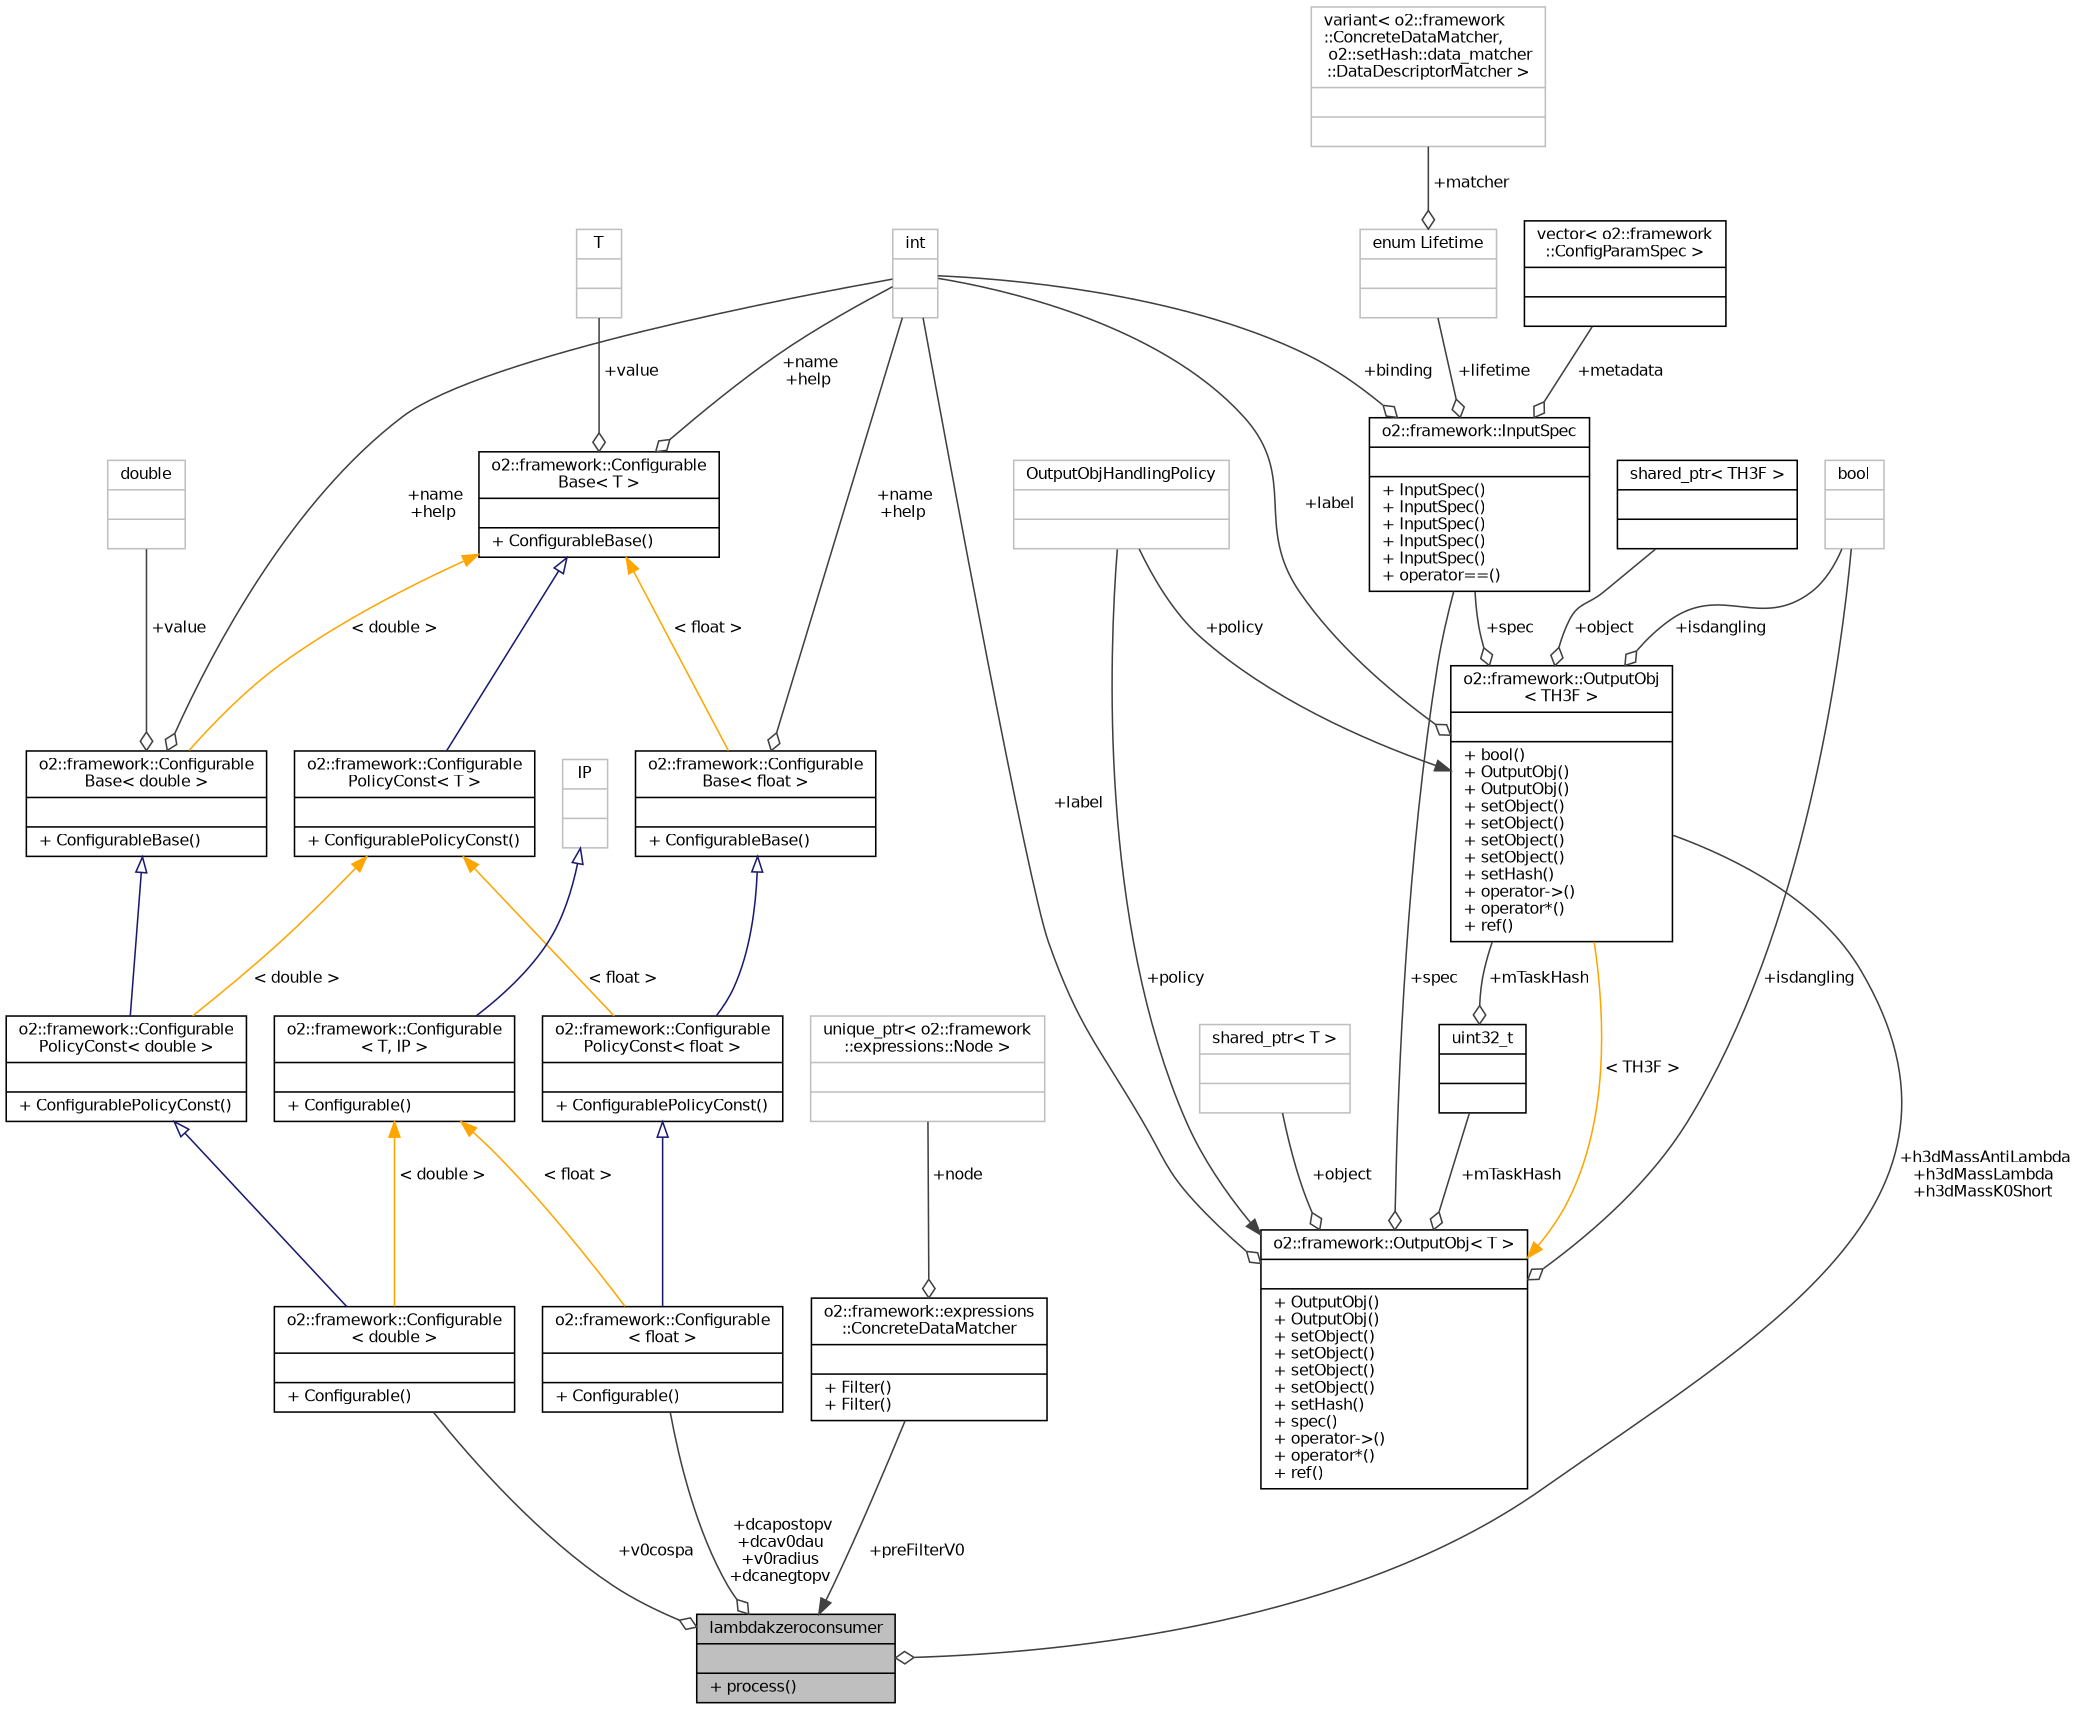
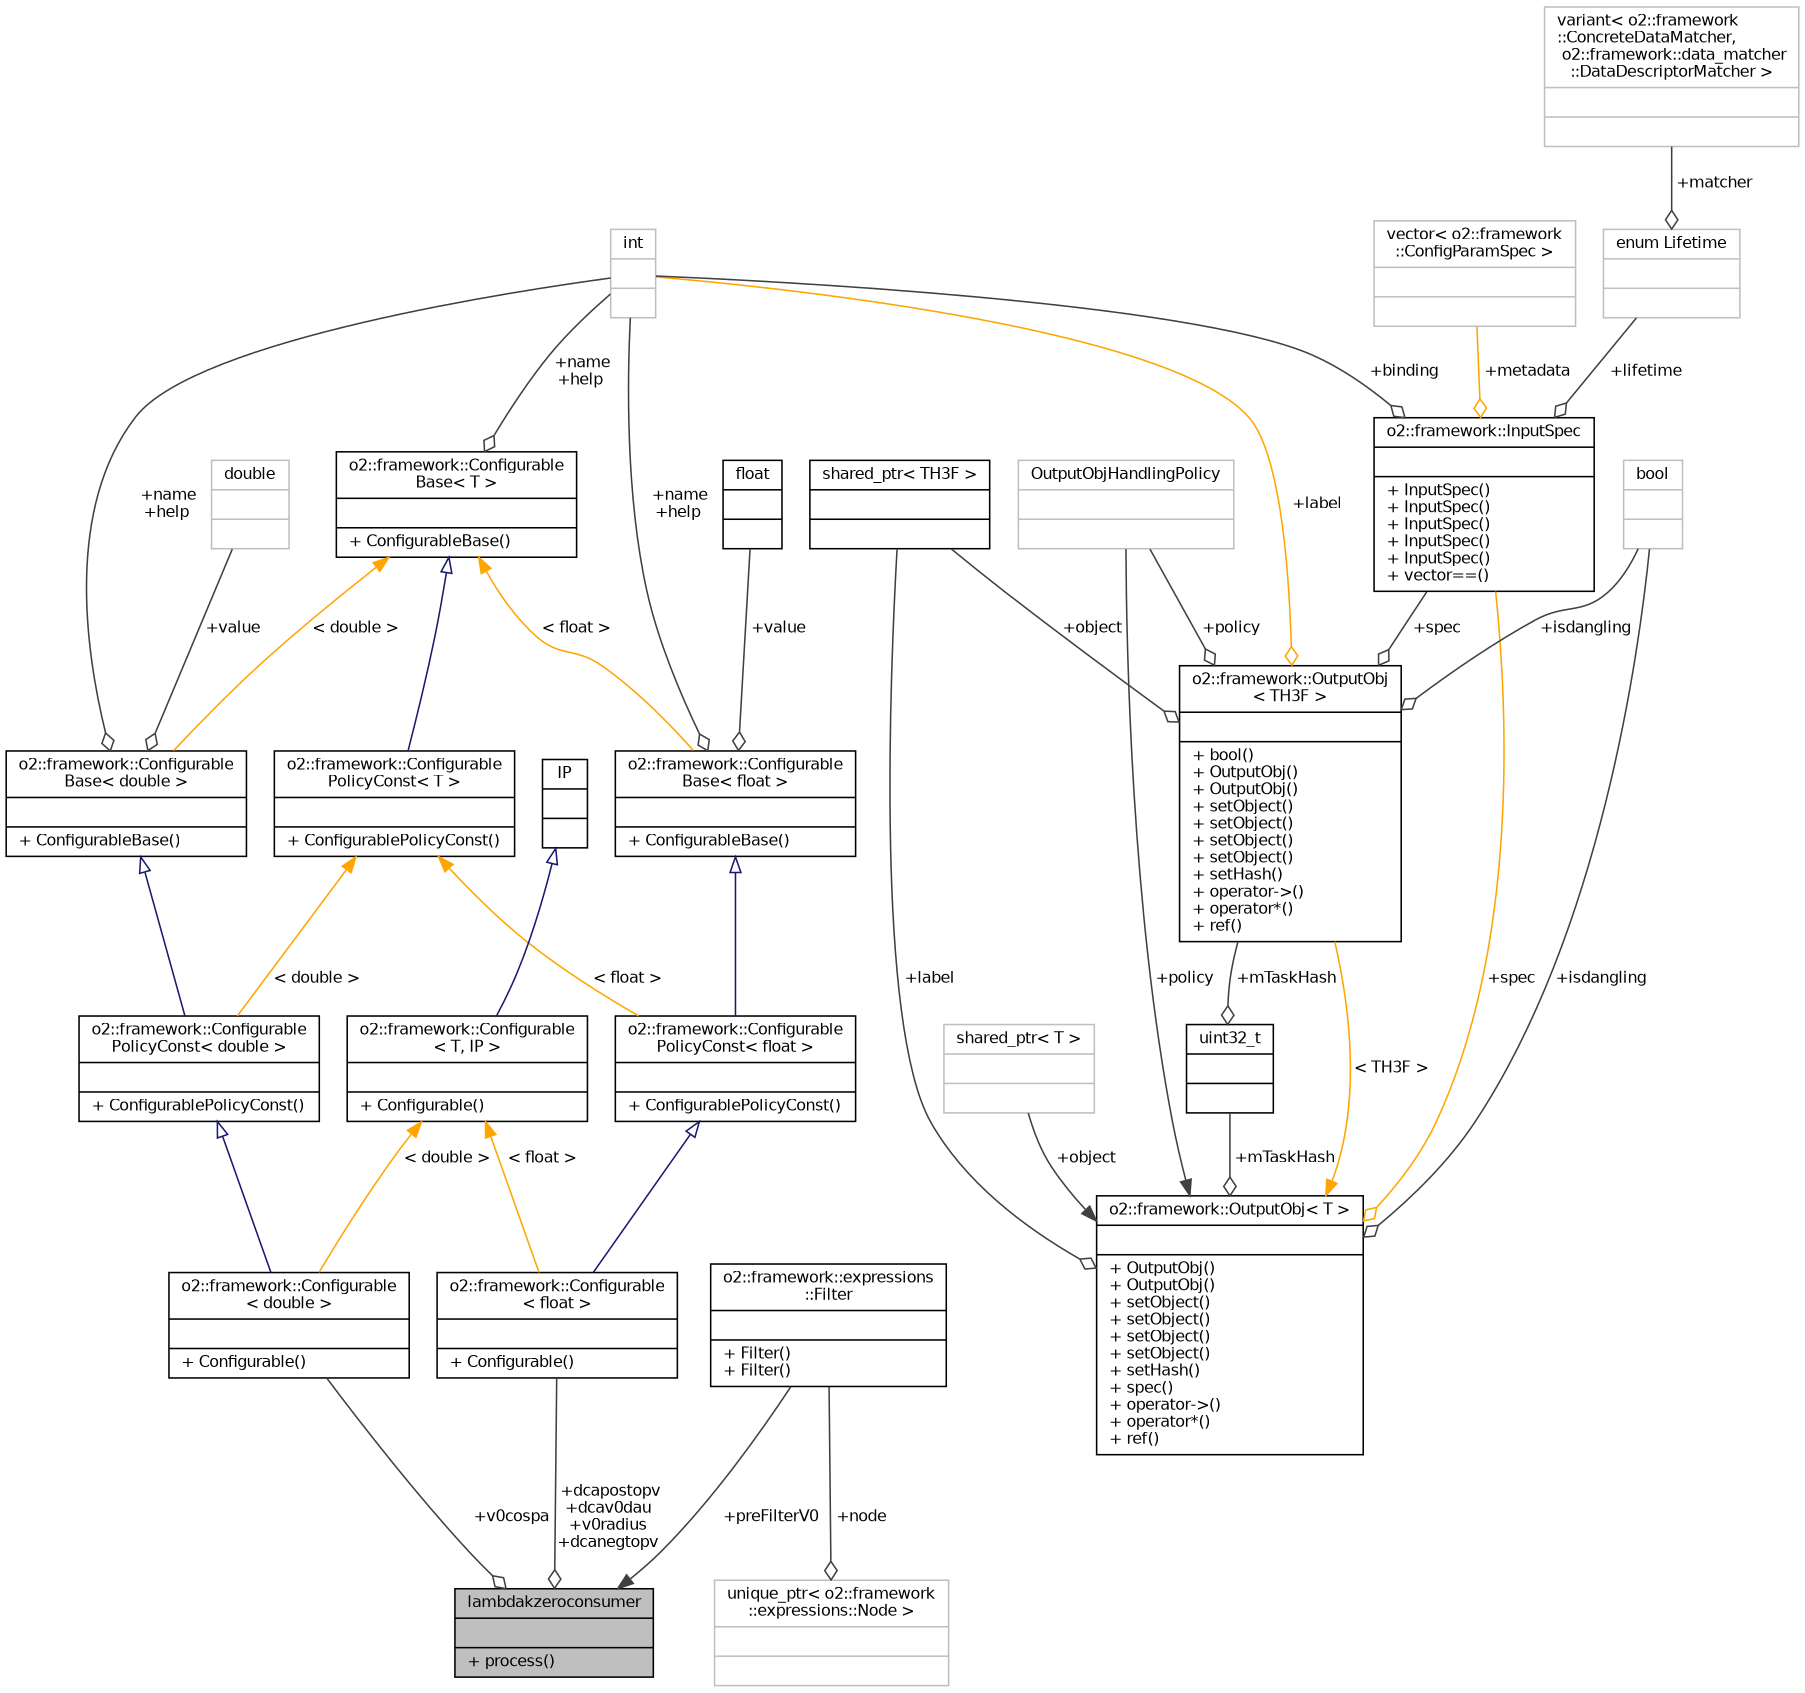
(1428, 55) -> (1672, 55)
(599, 274) -> none
(1625, 274) -> (1475, 274)
(1568, 364) -> (1478, 363)
(1255, 432) -> (1077, 341)
none -> (753, 505)
(1441, 576) -> (1438, 576)
(1266, 685) -> (1178, 599)
(585, 804) -> (565, 804)
(1018, 812) -> (895, 940)
(1410, 900) -> (1494, 913)
(1295, 1163) -> (1050, 1165)
(928, 1200) -> (830, 1474)
(929, 1329) -> (828, 1295)
(1650, 1414) -> none
